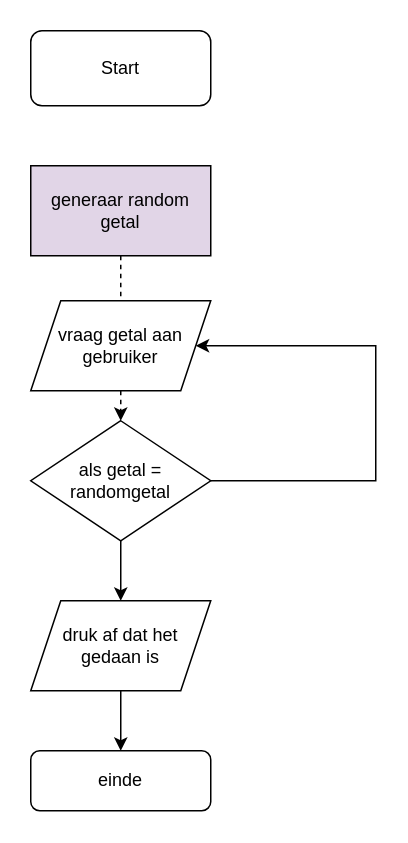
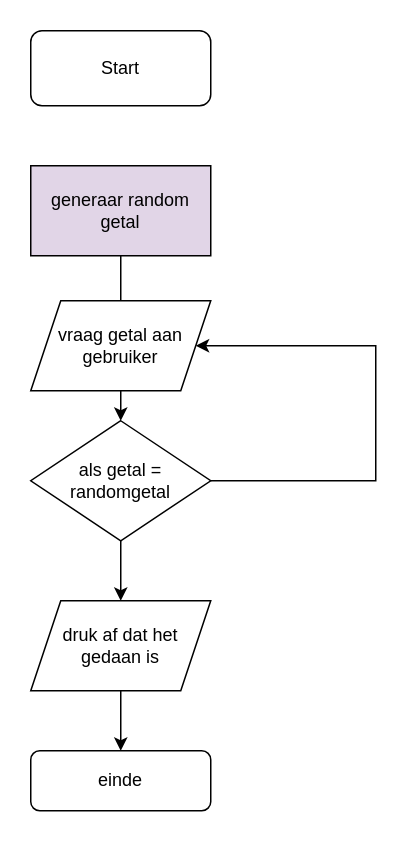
(121, 279) -> (121, 279)
